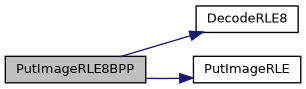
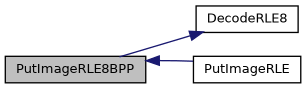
(163, 79) -> (176, 61)
